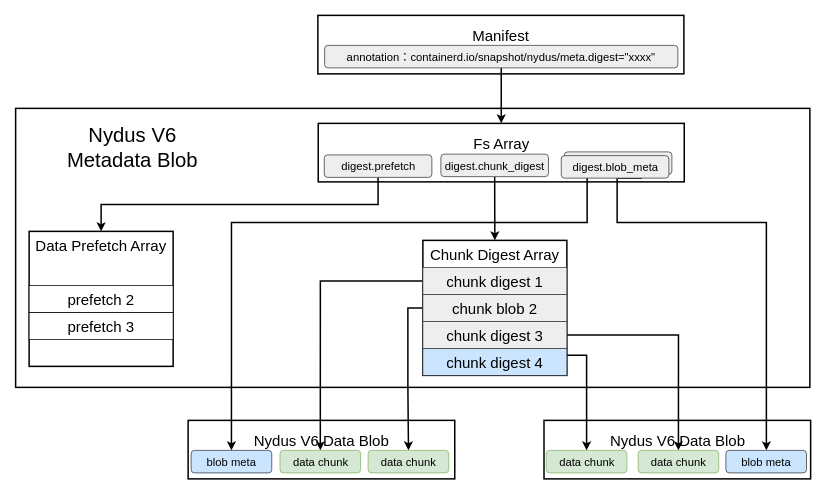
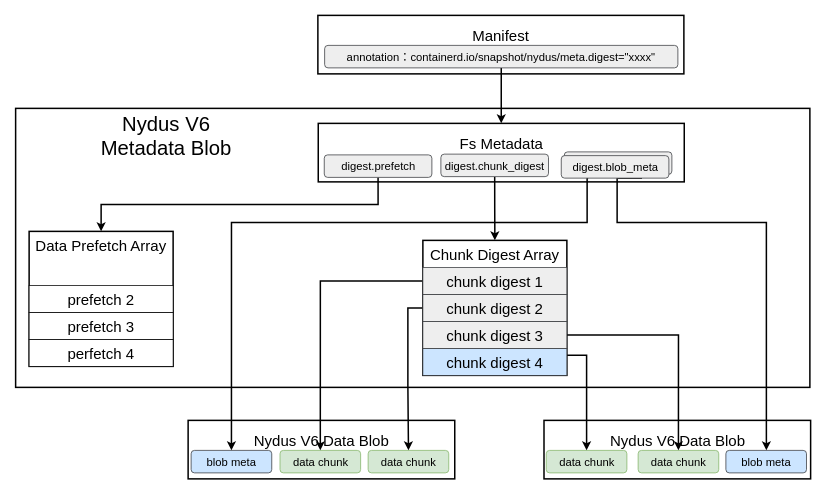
(132, 147) -> (166, 136)
(501, 153) -> (501, 153)
(495, 308) -> (495, 308)
none -> (101, 353)
